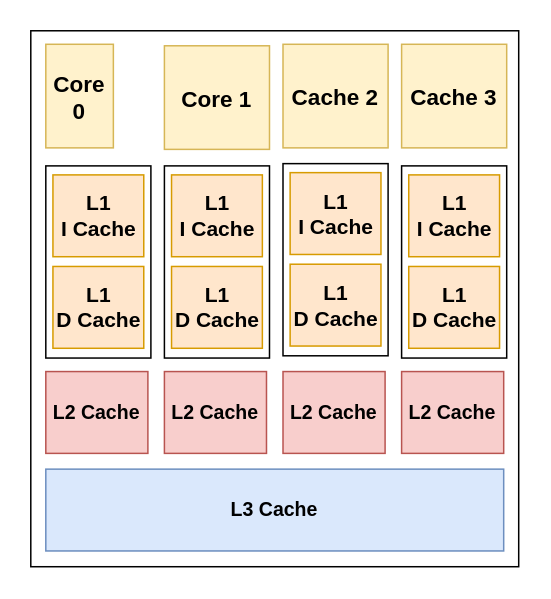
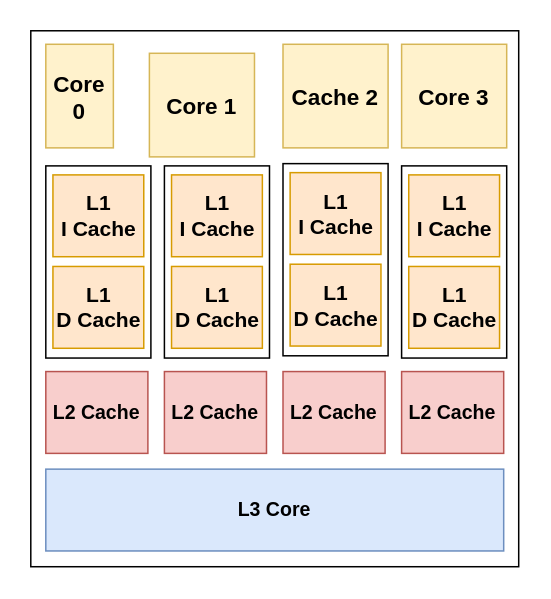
(454, 97) -> (454, 97)
(217, 98) -> (202, 105)
(275, 509) -> (275, 509)
